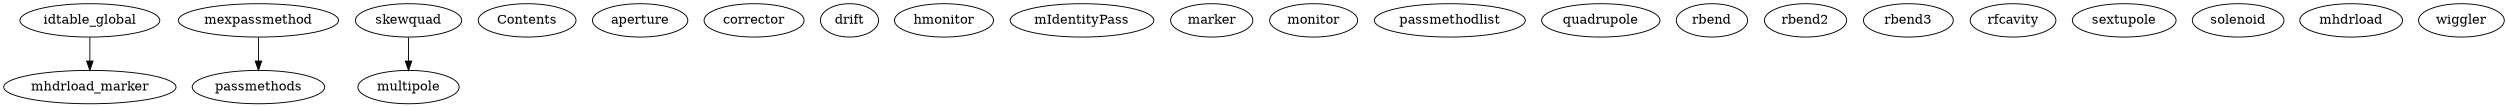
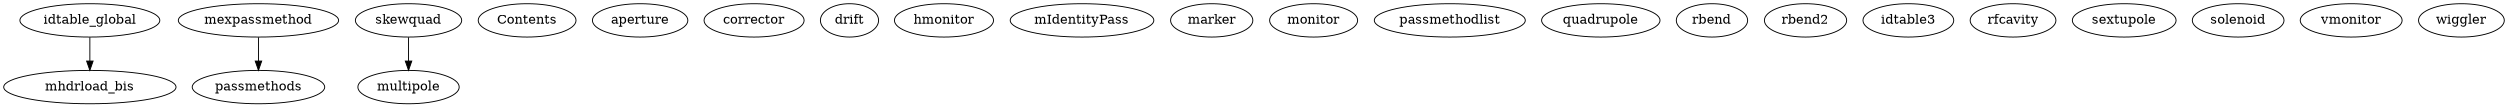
(1908, 20) -> (1908, 20)
(2351, 20) -> (2351, 20)
(90, 87) -> (90, 87)
